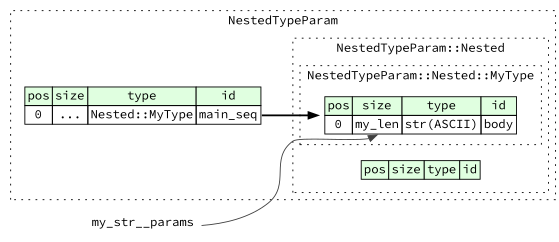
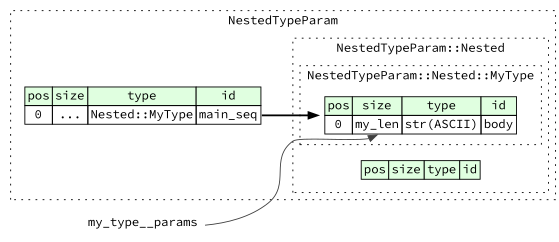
(143, 223) -> (143, 223)
